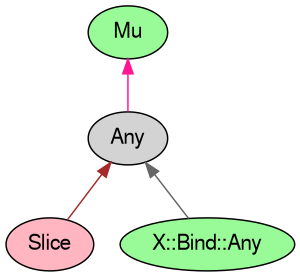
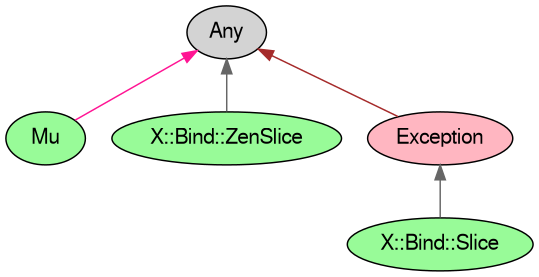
(128, 93) -> (130, 89)
(50, 244) -> (440, 138)
(207, 244) -> (227, 138)
none -> (440, 244)
